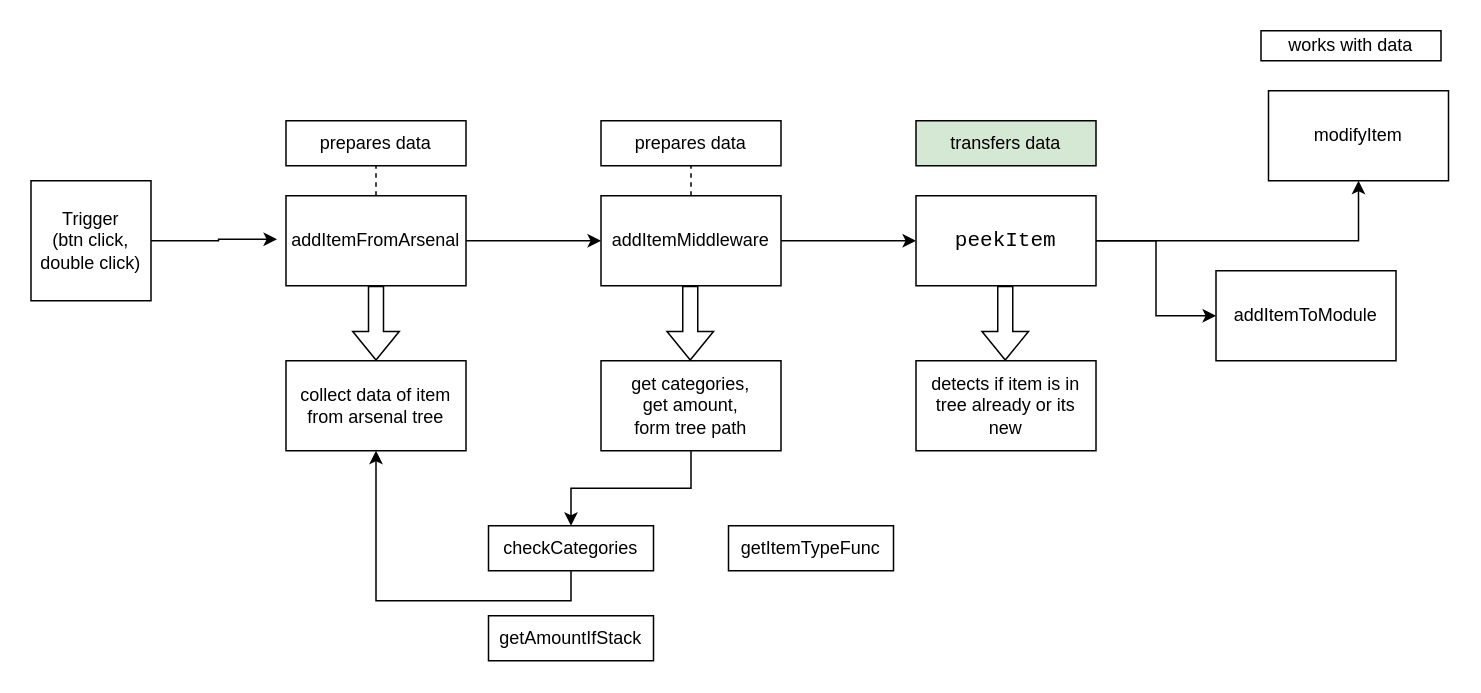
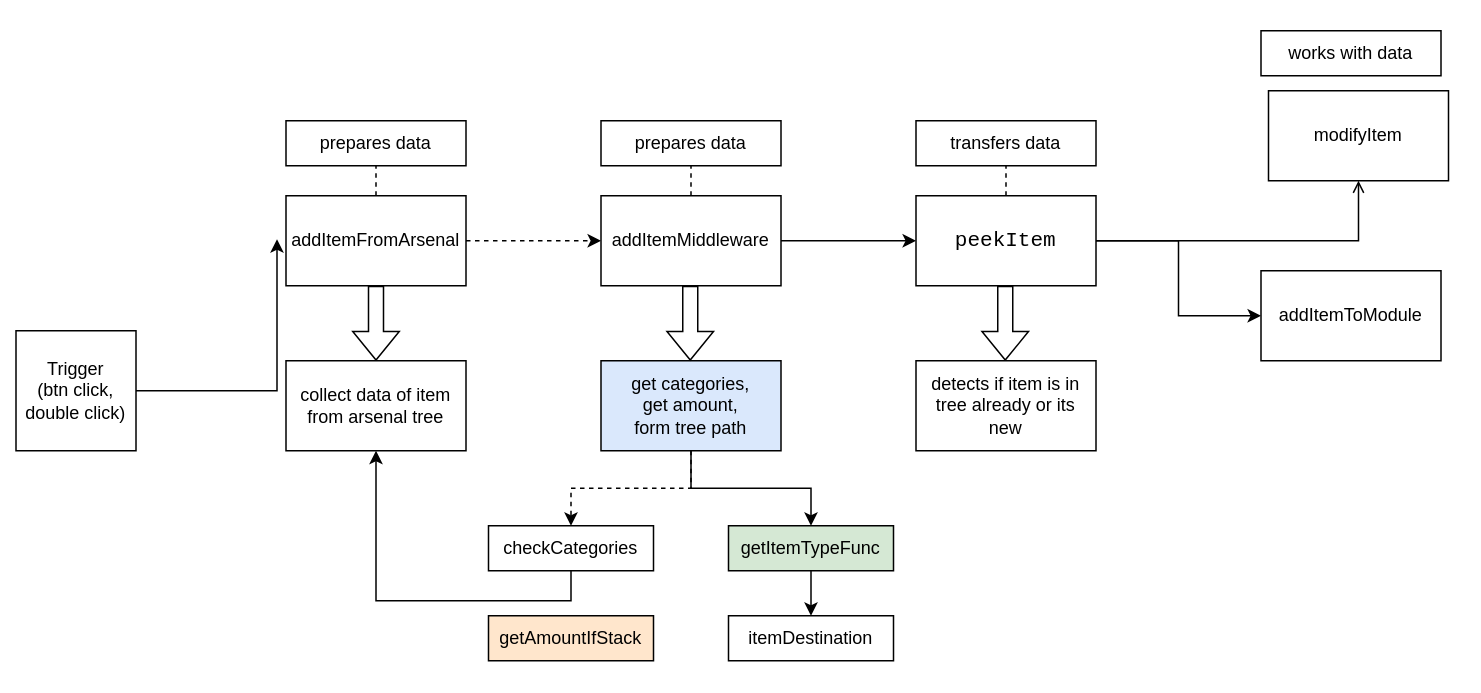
(1351, 46) -> (1351, 53)
(1006, 143) -> (1006, 143)
none -> (1006, 181)
(1358, 192) -> (1358, 189)
(91, 241) -> (76, 391)
(530, 241) -> (530, 241)
(1306, 316) -> (1351, 316)
(691, 406) -> (691, 406)
(619, 488) -> (619, 488)
none -> (765, 488)
(811, 548) -> (811, 548)
none -> (811, 588)
(571, 638) -> (571, 638)
none -> (811, 638)
